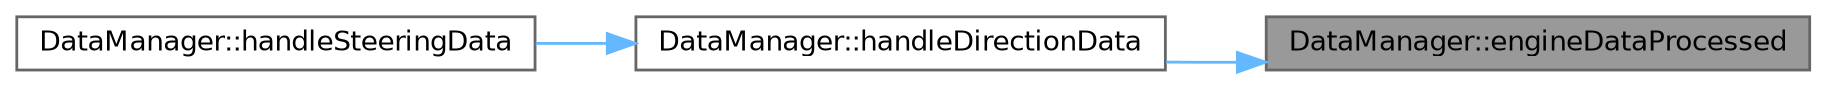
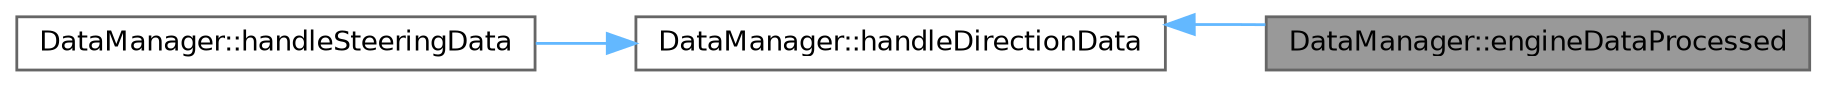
(1202, 62) -> (1230, 25)
